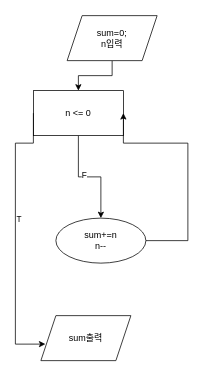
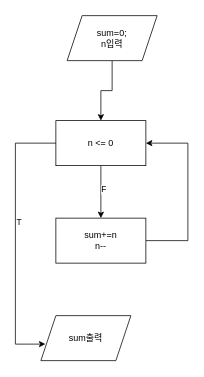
(78, 113) -> (101, 143)
(101, 240) -> (101, 240)
